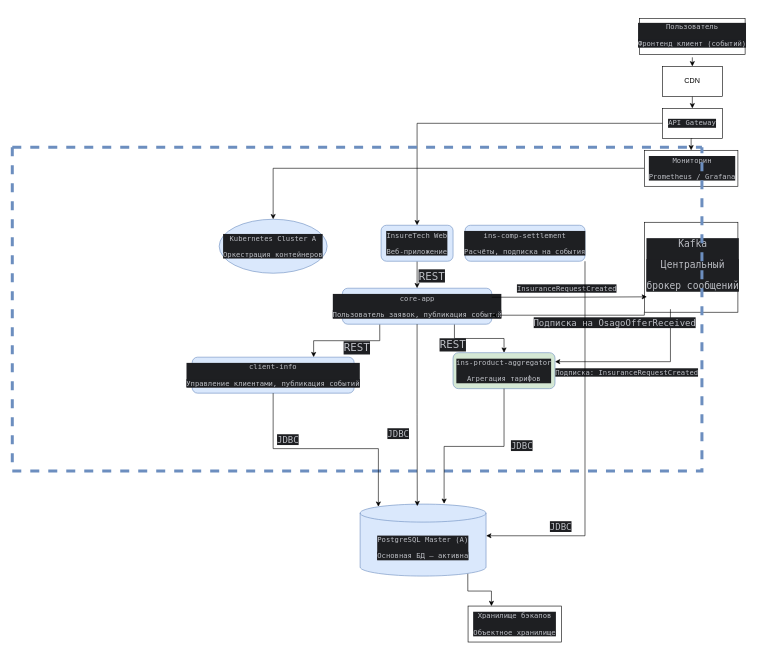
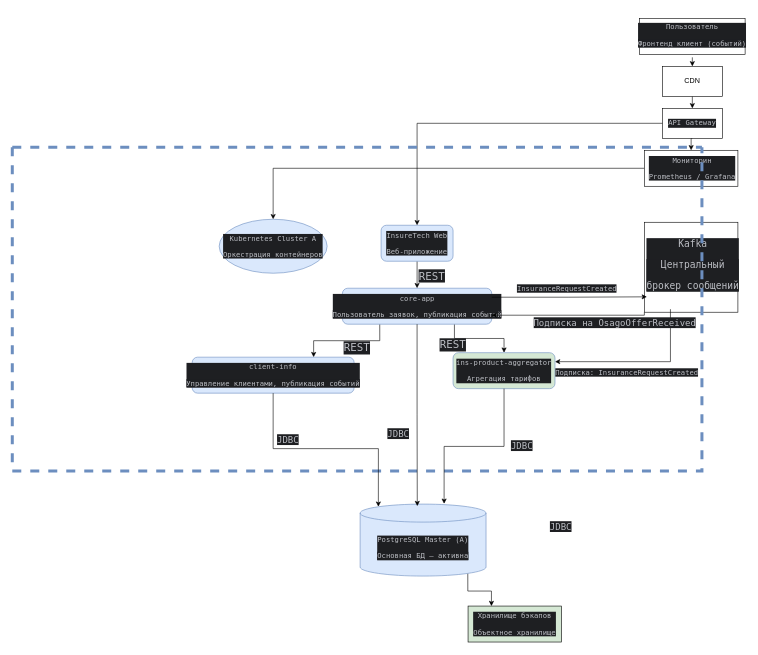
(525, 243) -> none
(585, 536) -> none
(515, 624) -> (515, 624)
